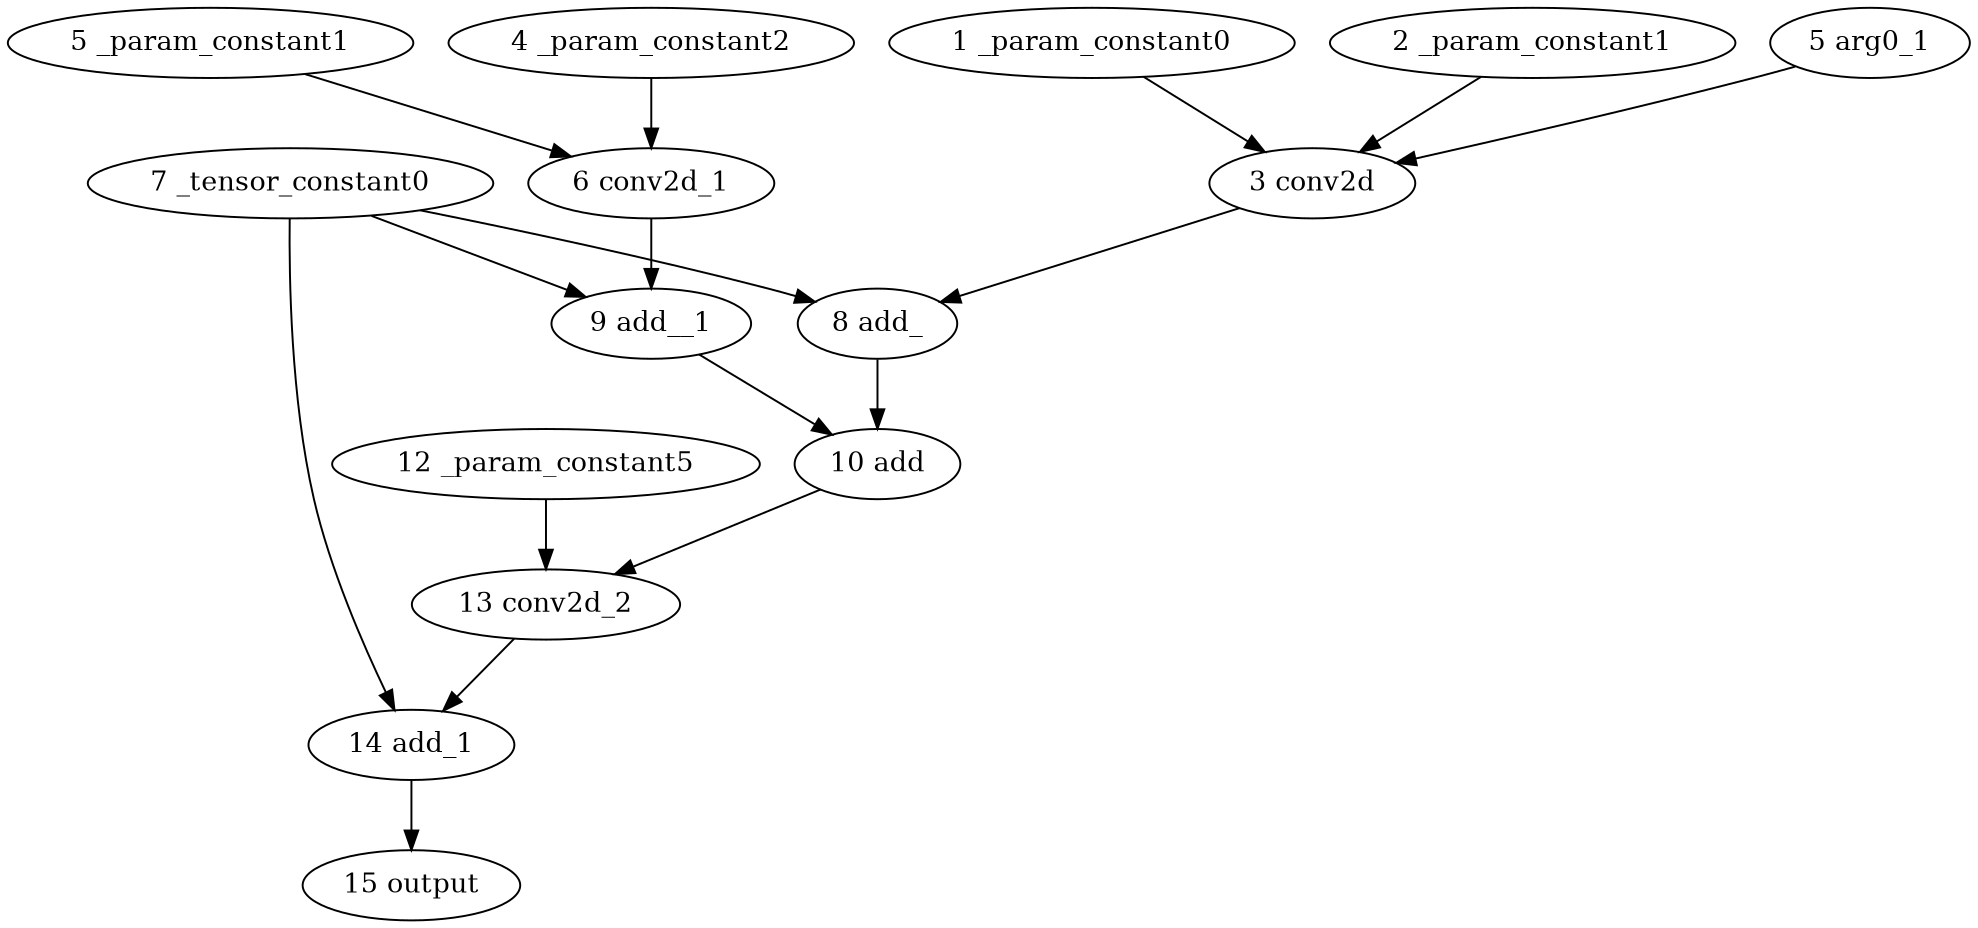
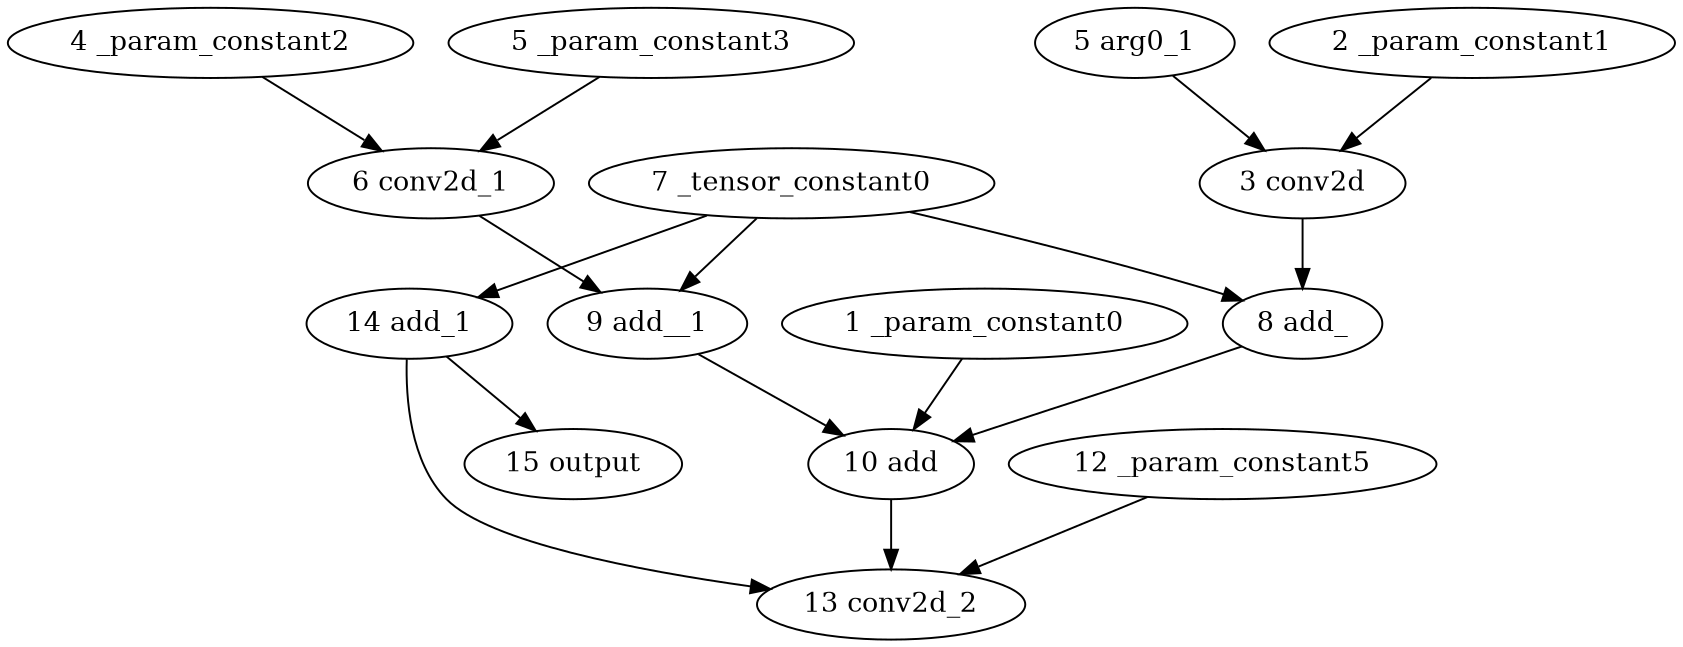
(211, 43) -> (651, 43)
(1196, 109) -> (943, 386)
(485, 668) -> (522, 538)
